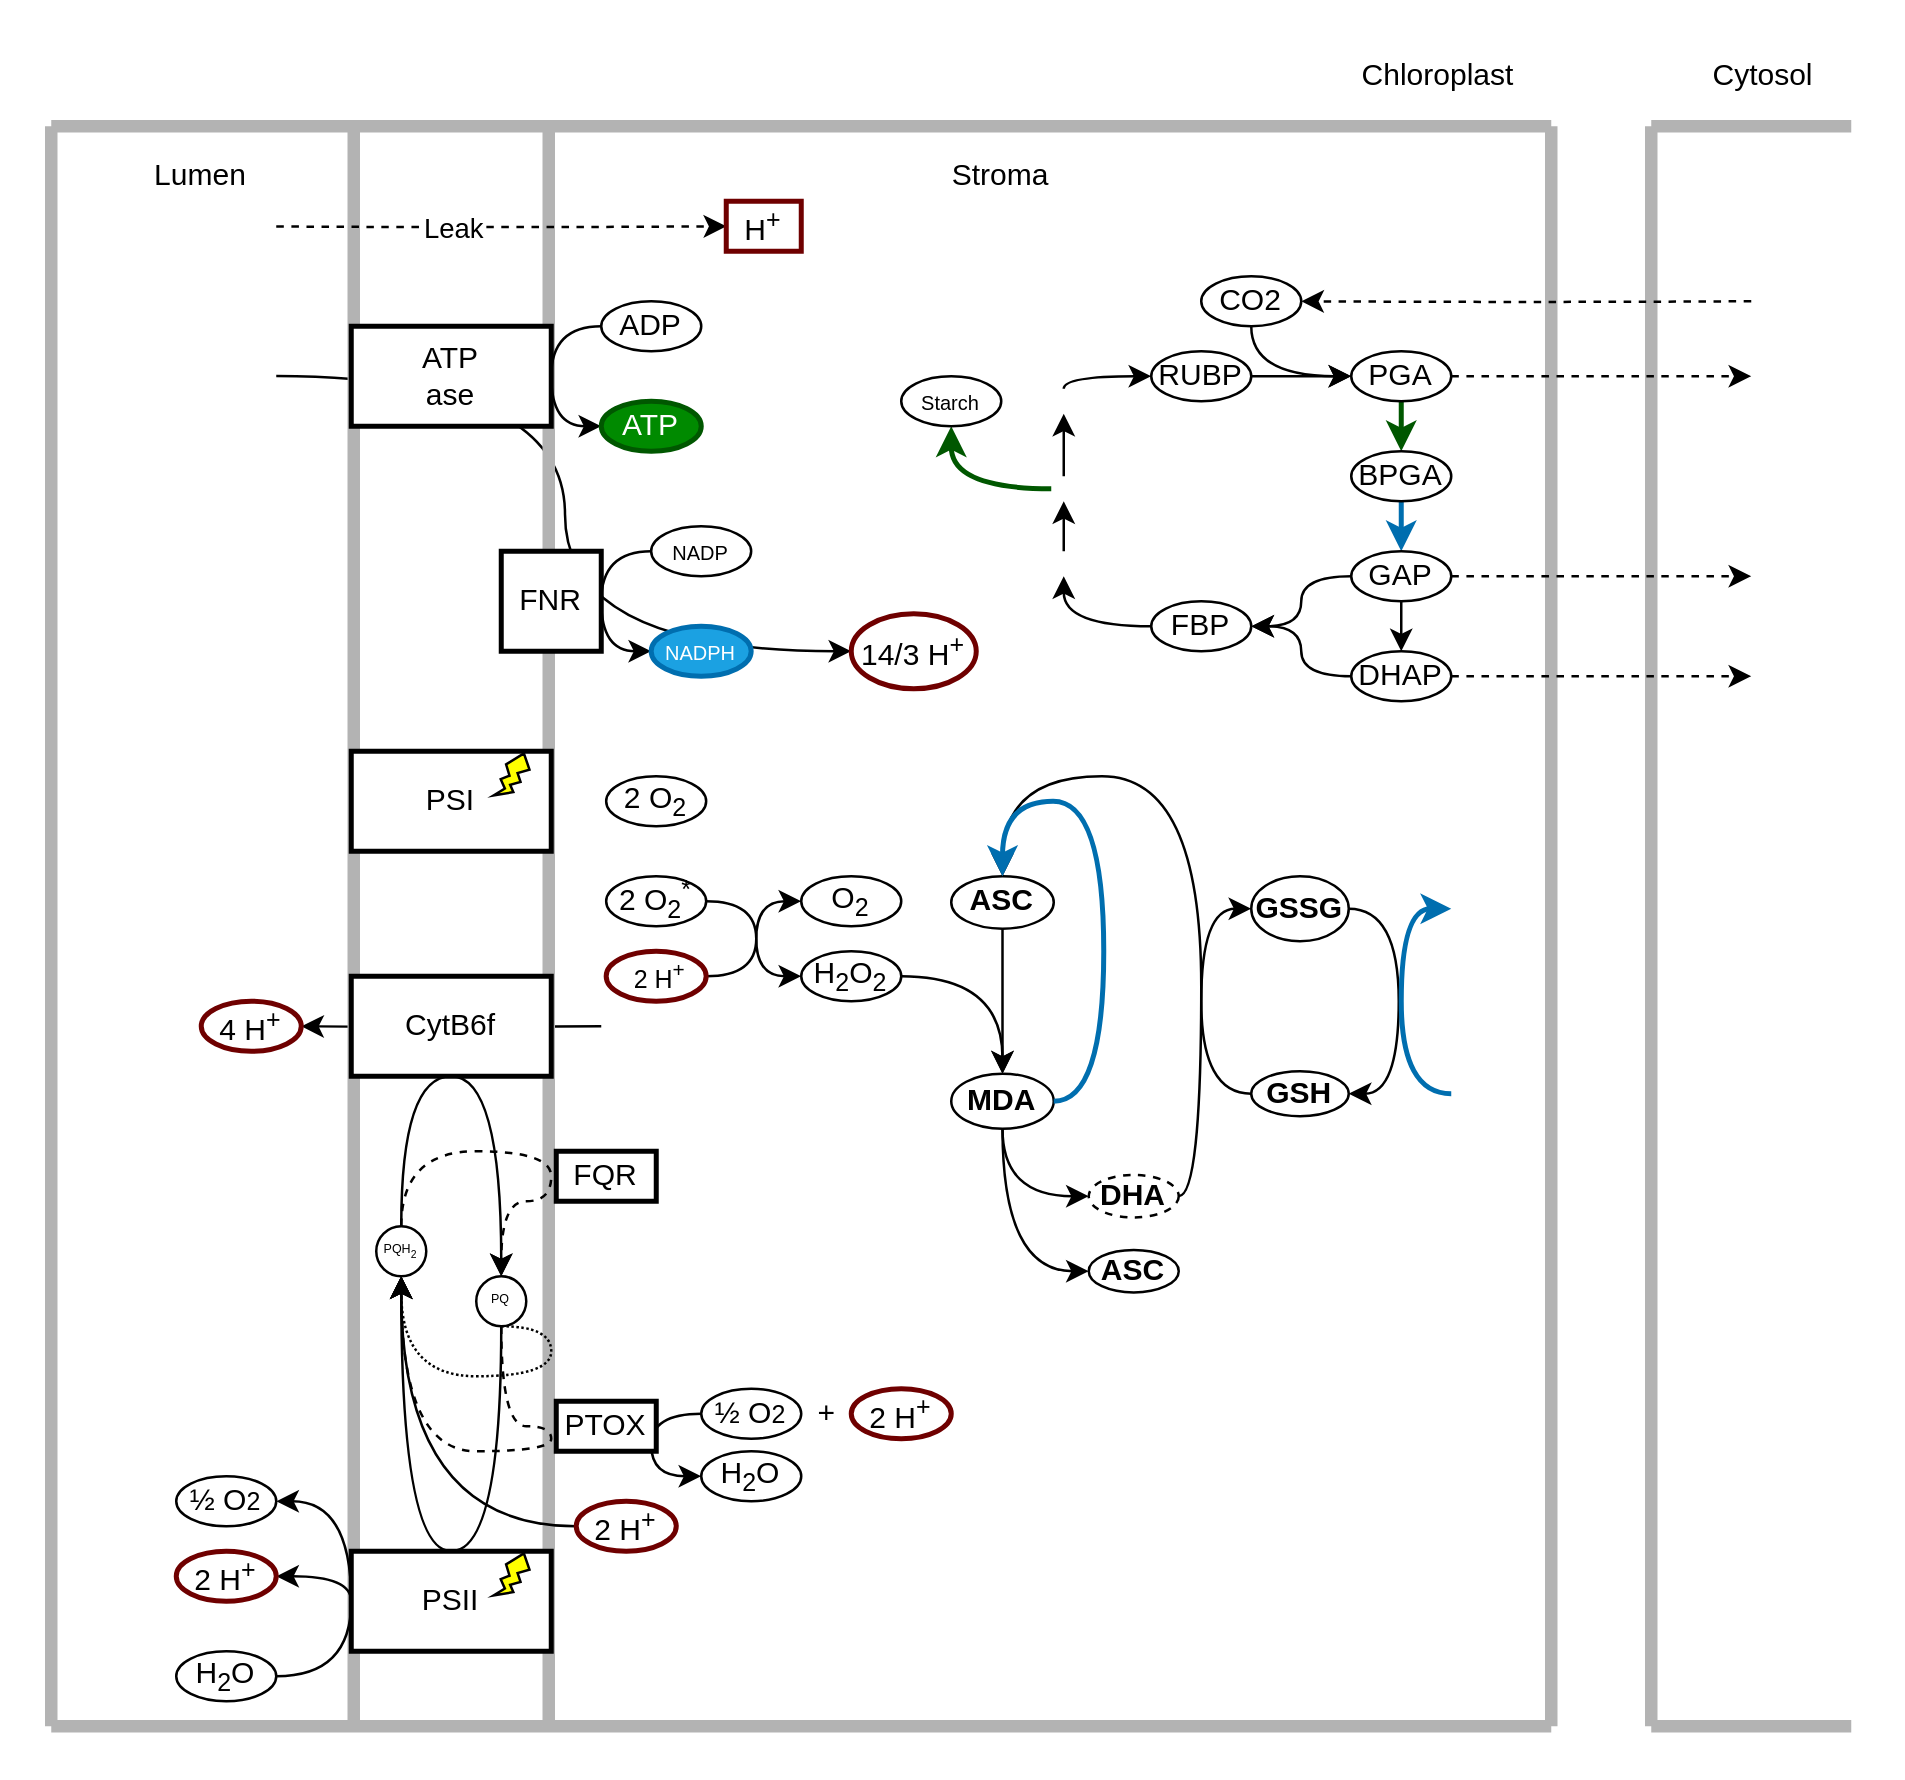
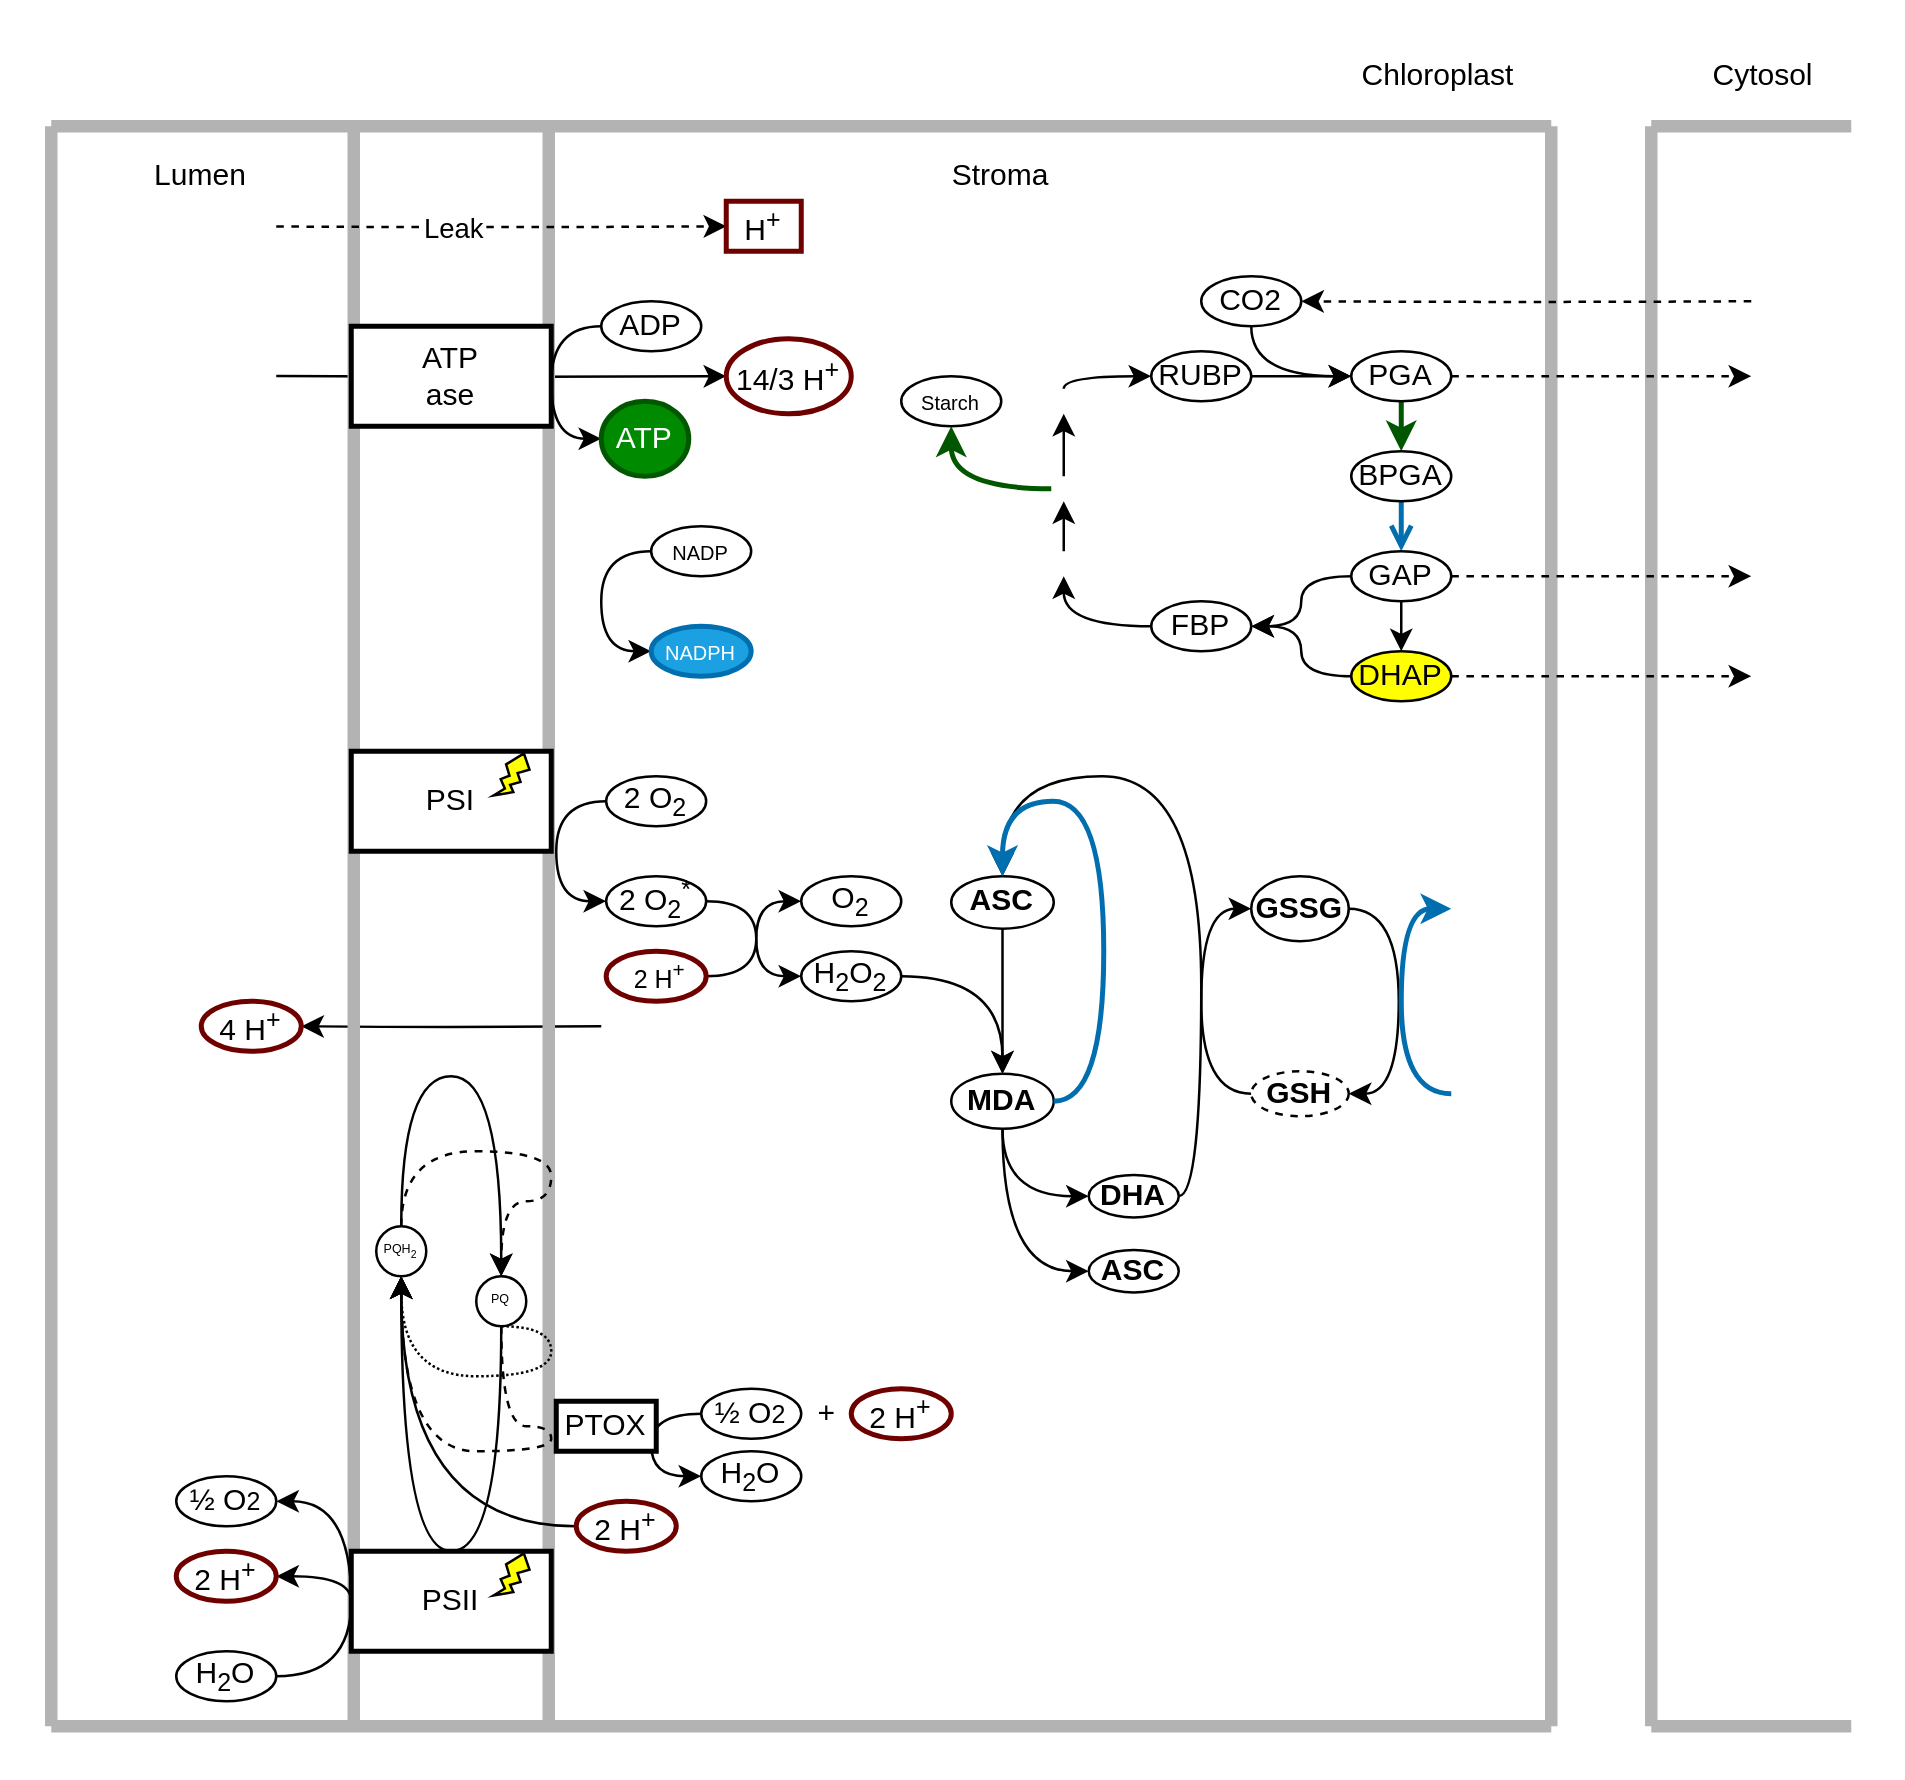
(651, 426) -> (645, 439)
(1401, 527) -> (1401, 530)
(551, 601) -> none
(914, 651) -> (789, 376)
(1401, 676) -> (1401, 676)
none -> (557, 844)
(451, 1026) -> none
(1300, 1094) -> (1300, 1094)
(606, 1176) -> none
(1134, 1196) -> (1134, 1196)
